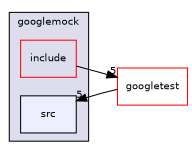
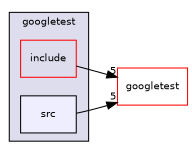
(49, 22) -> (49, 22)
(102, 93) -> (95, 109)
